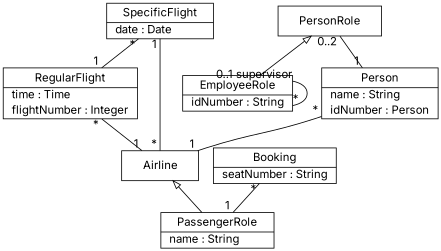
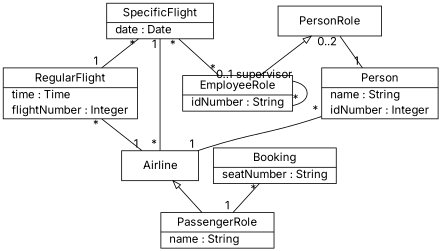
none -> (199, 57)
(380, 110) -> (380, 110)
